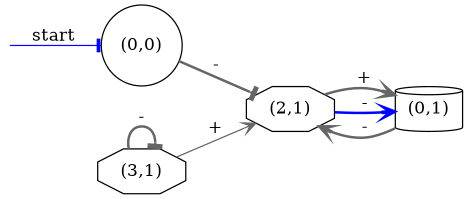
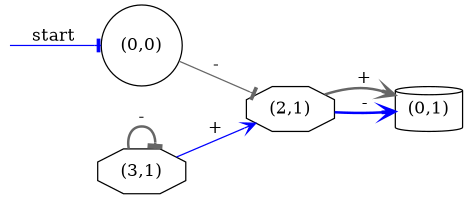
(215, 77) -> (215, 77)
(363, 138) -> none
(210, 143) -> (210, 143)
